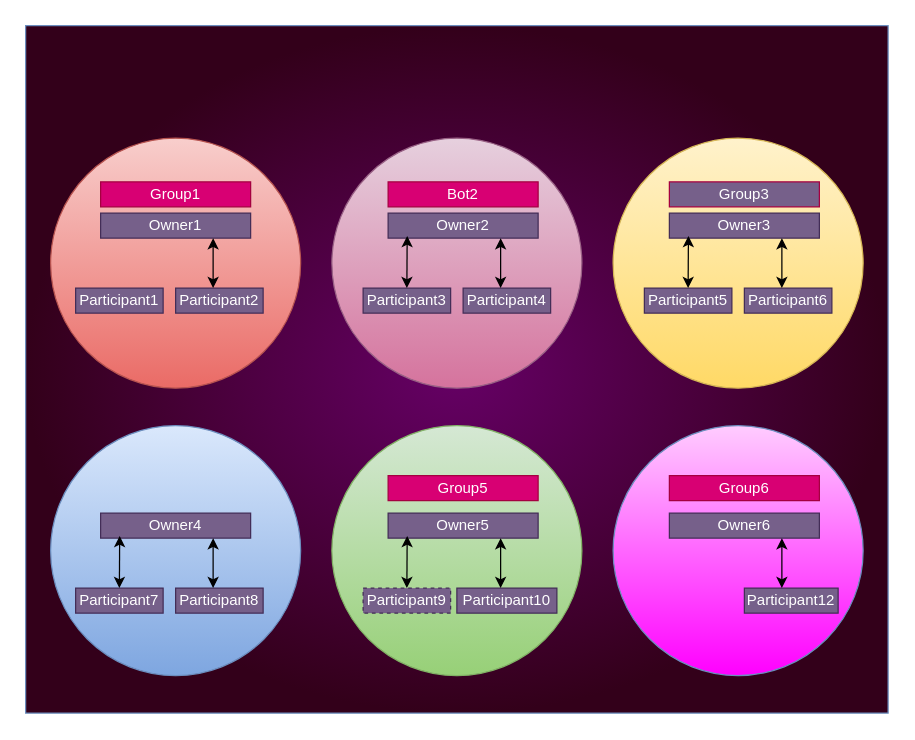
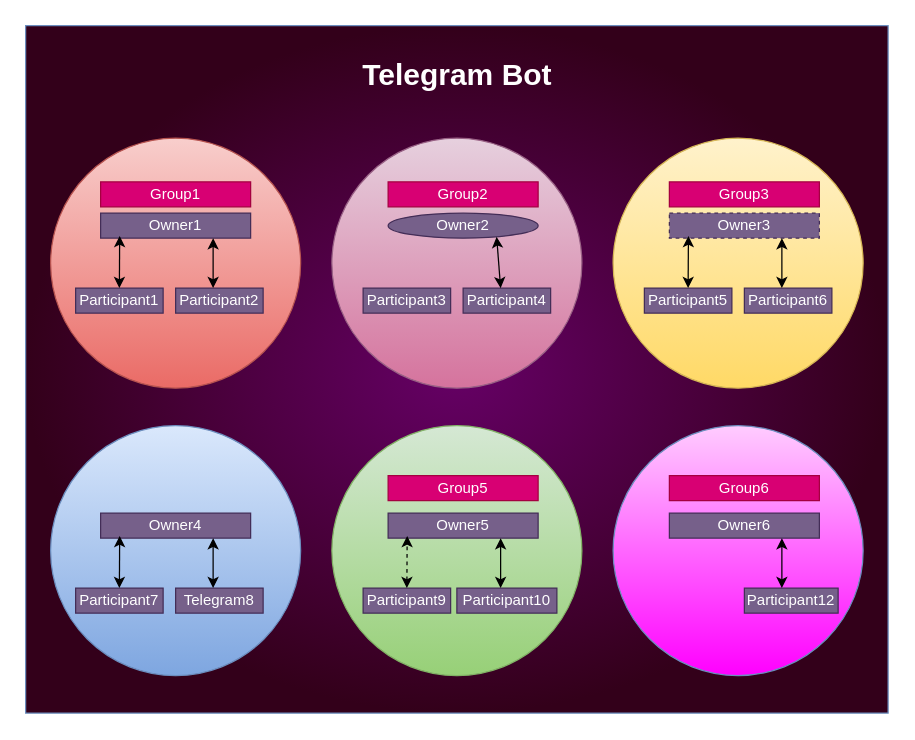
none -> (457, 76)
(463, 194) -> (463, 194)
(744, 194) -> (744, 194)
(463, 226) -> (463, 226)
(744, 226) -> (744, 226)
none -> (120, 262)
(407, 262) -> none
(407, 561) -> (407, 561)
(219, 601) -> (219, 601)
(407, 601) -> (407, 601)
